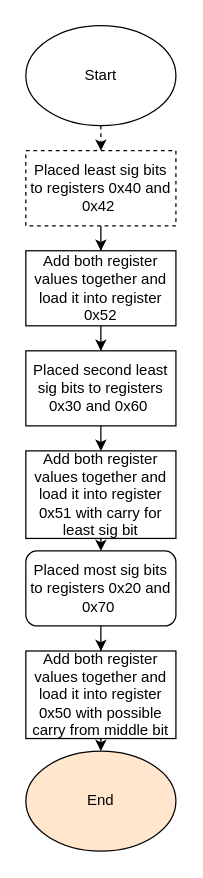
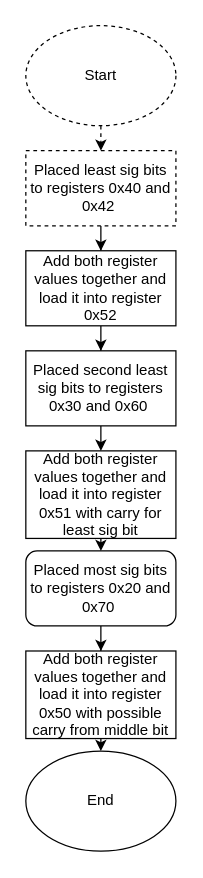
(101, 76) -> (101, 76)
(101, 801) -> (101, 801)
